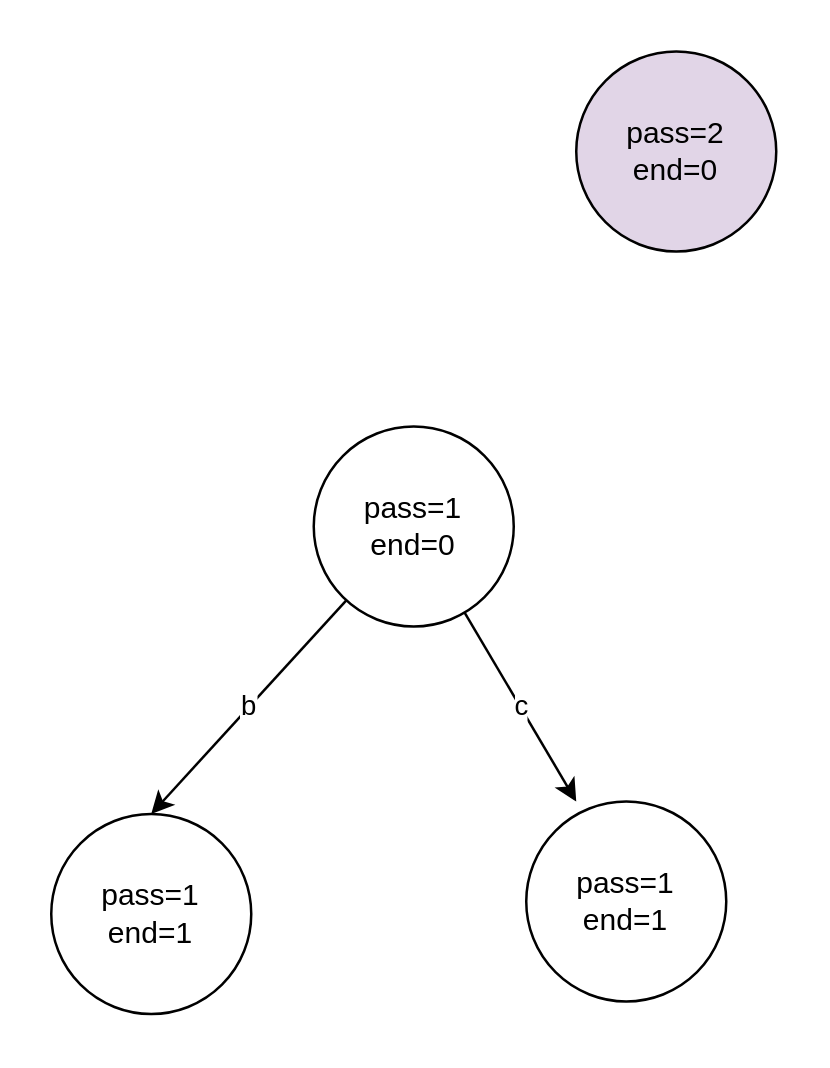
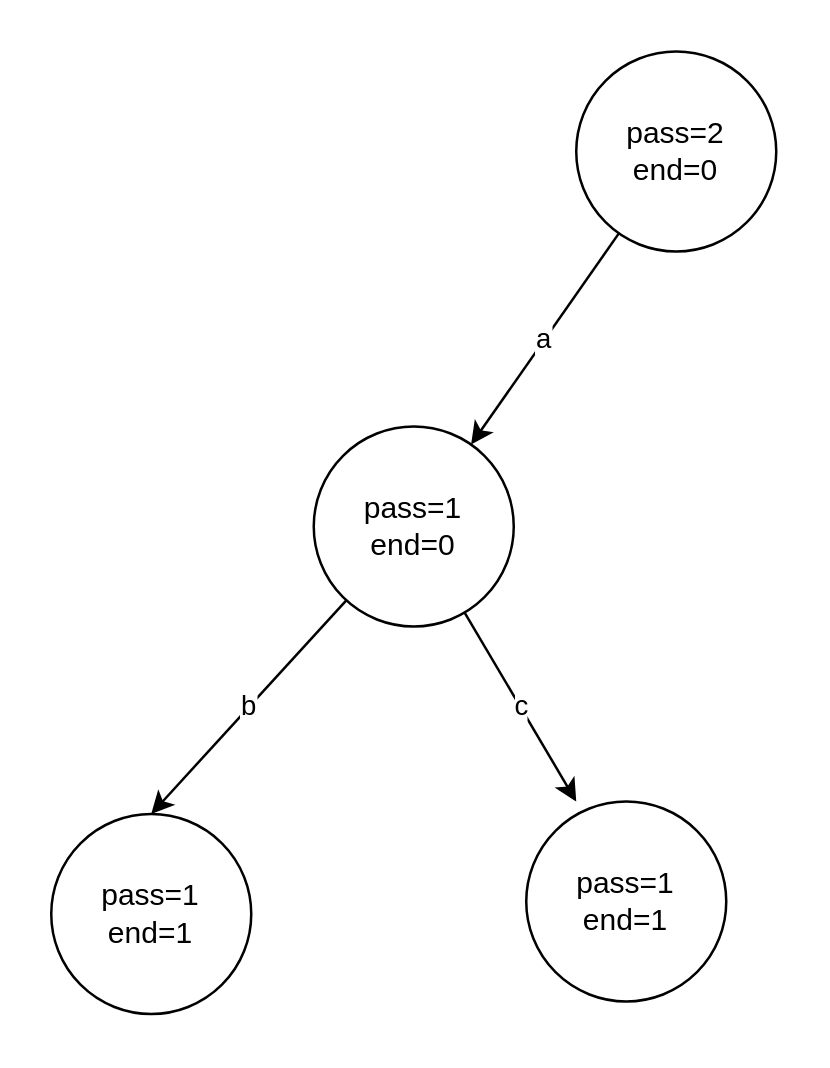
(676, 151) -> (676, 151)
none -> (549, 333)
